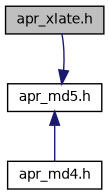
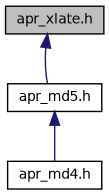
(64, 52) -> (46, 66)
